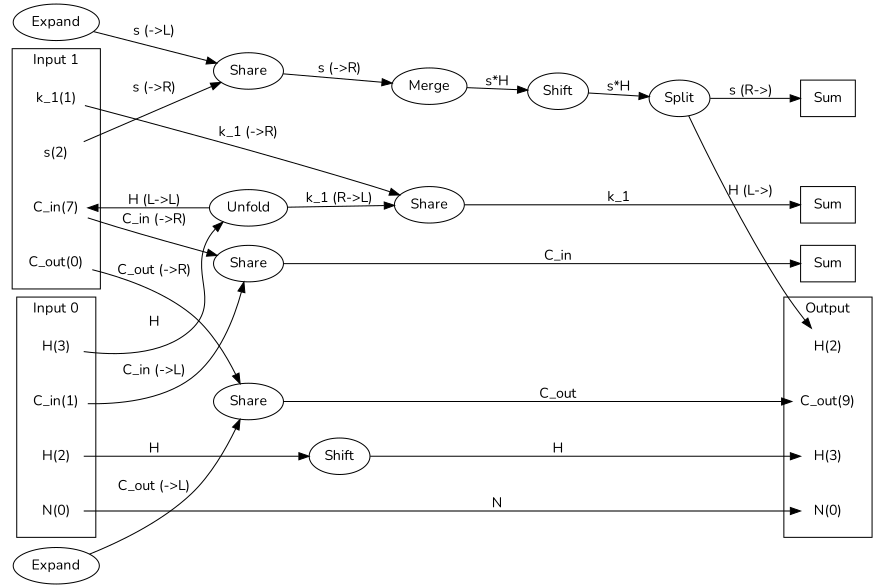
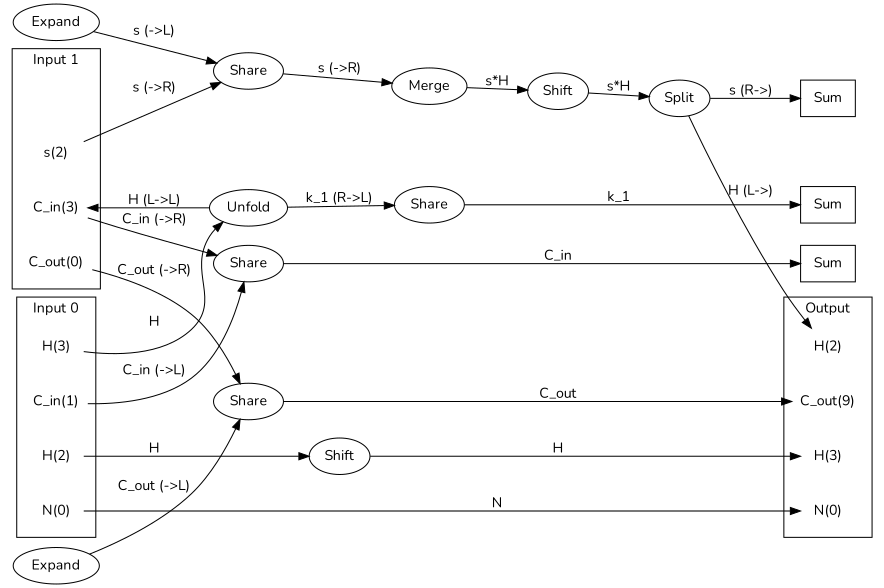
(56, 98) -> none
(56, 208) -> (56, 208)
